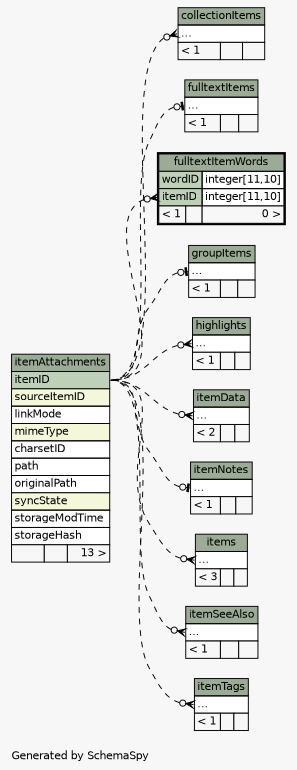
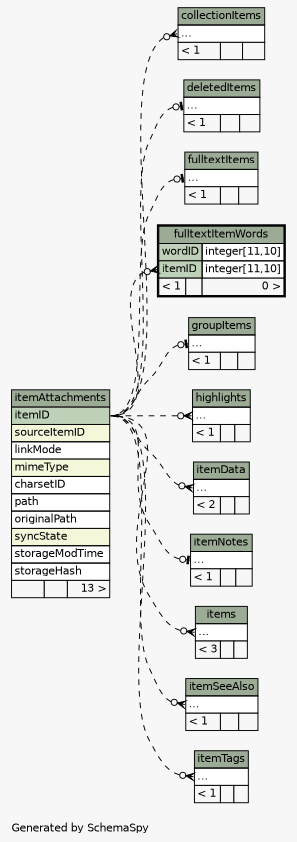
none -> (221, 106)
